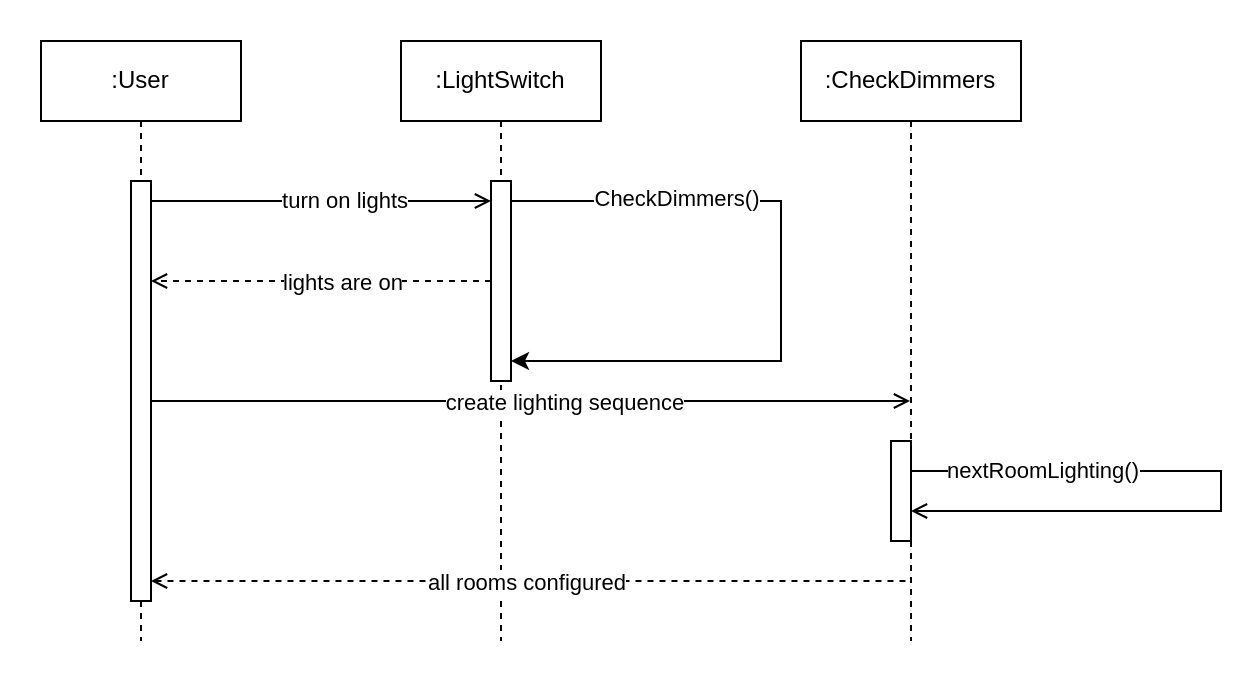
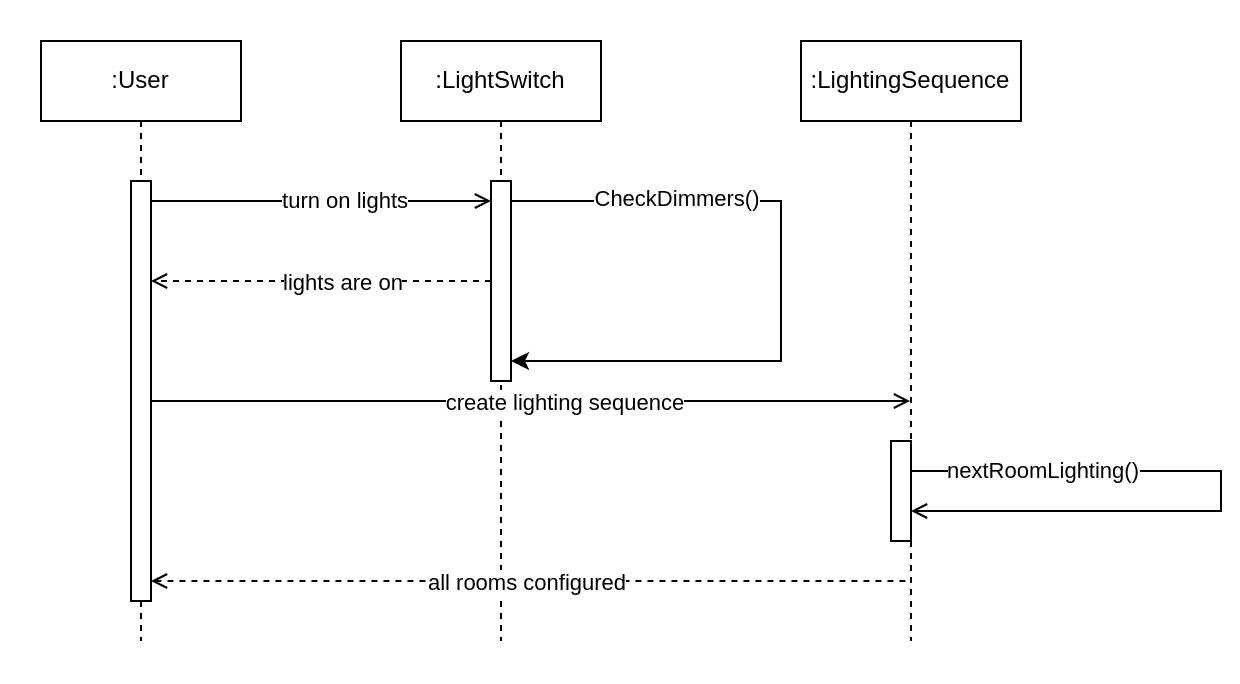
(911, 81) -> (911, 81)
